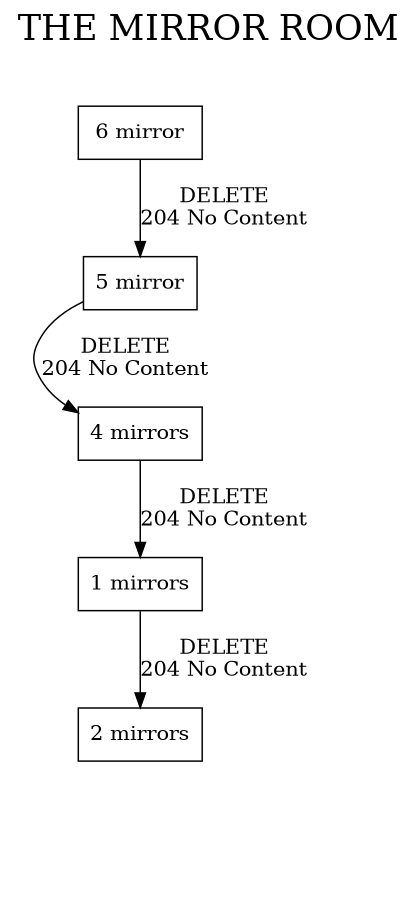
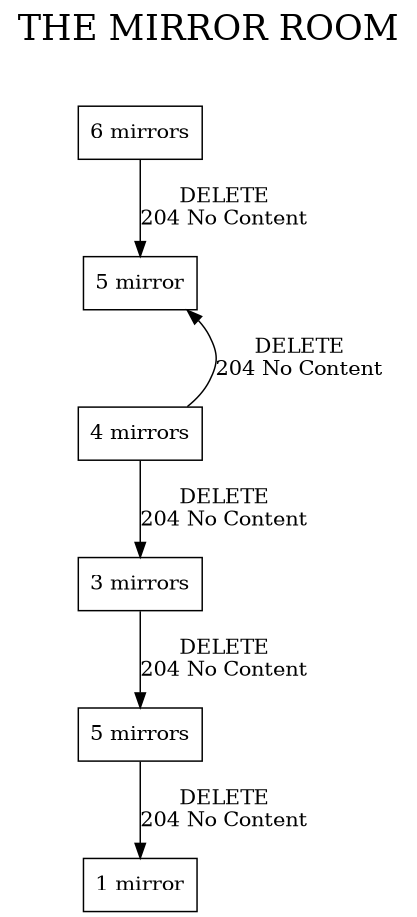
(140, 133) -> (140, 133)
(36, 348) -> (215, 366)
(140, 584) -> (140, 584)
(140, 735) -> (140, 735)
none -> (140, 885)
